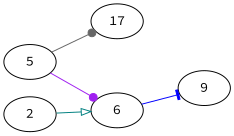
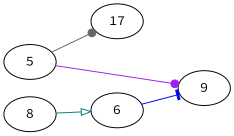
(70, 84) -> (113, 74)
(30, 114) -> (30, 114)
